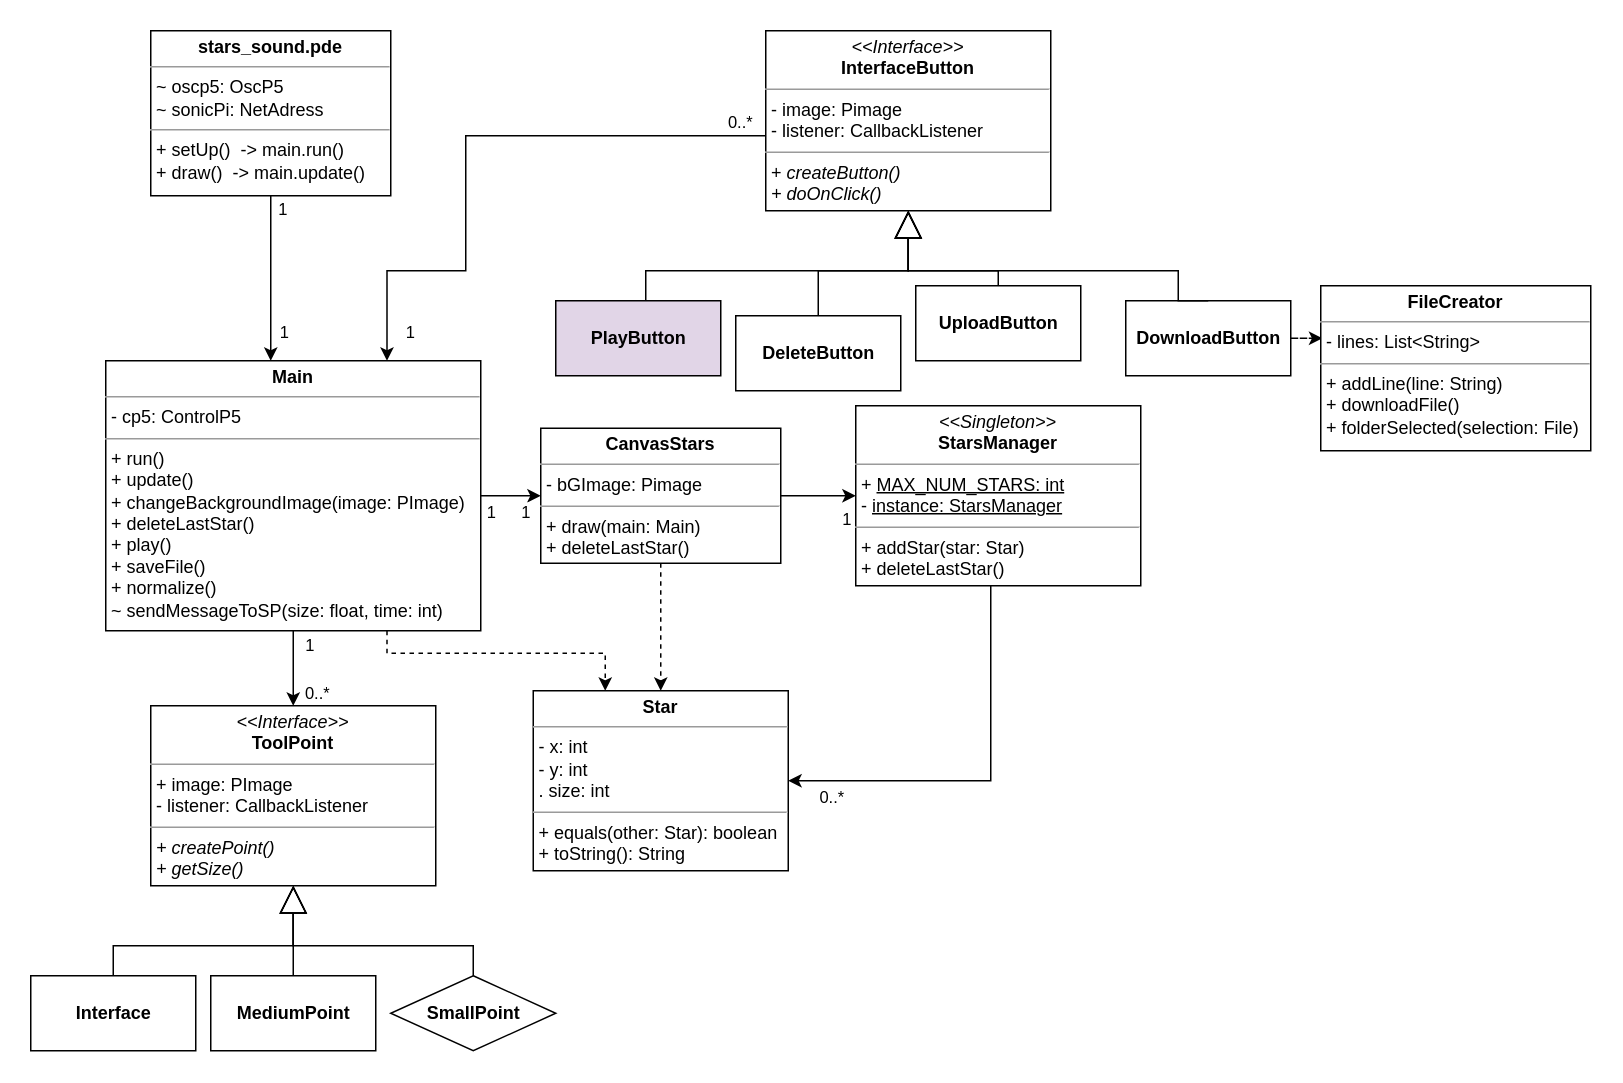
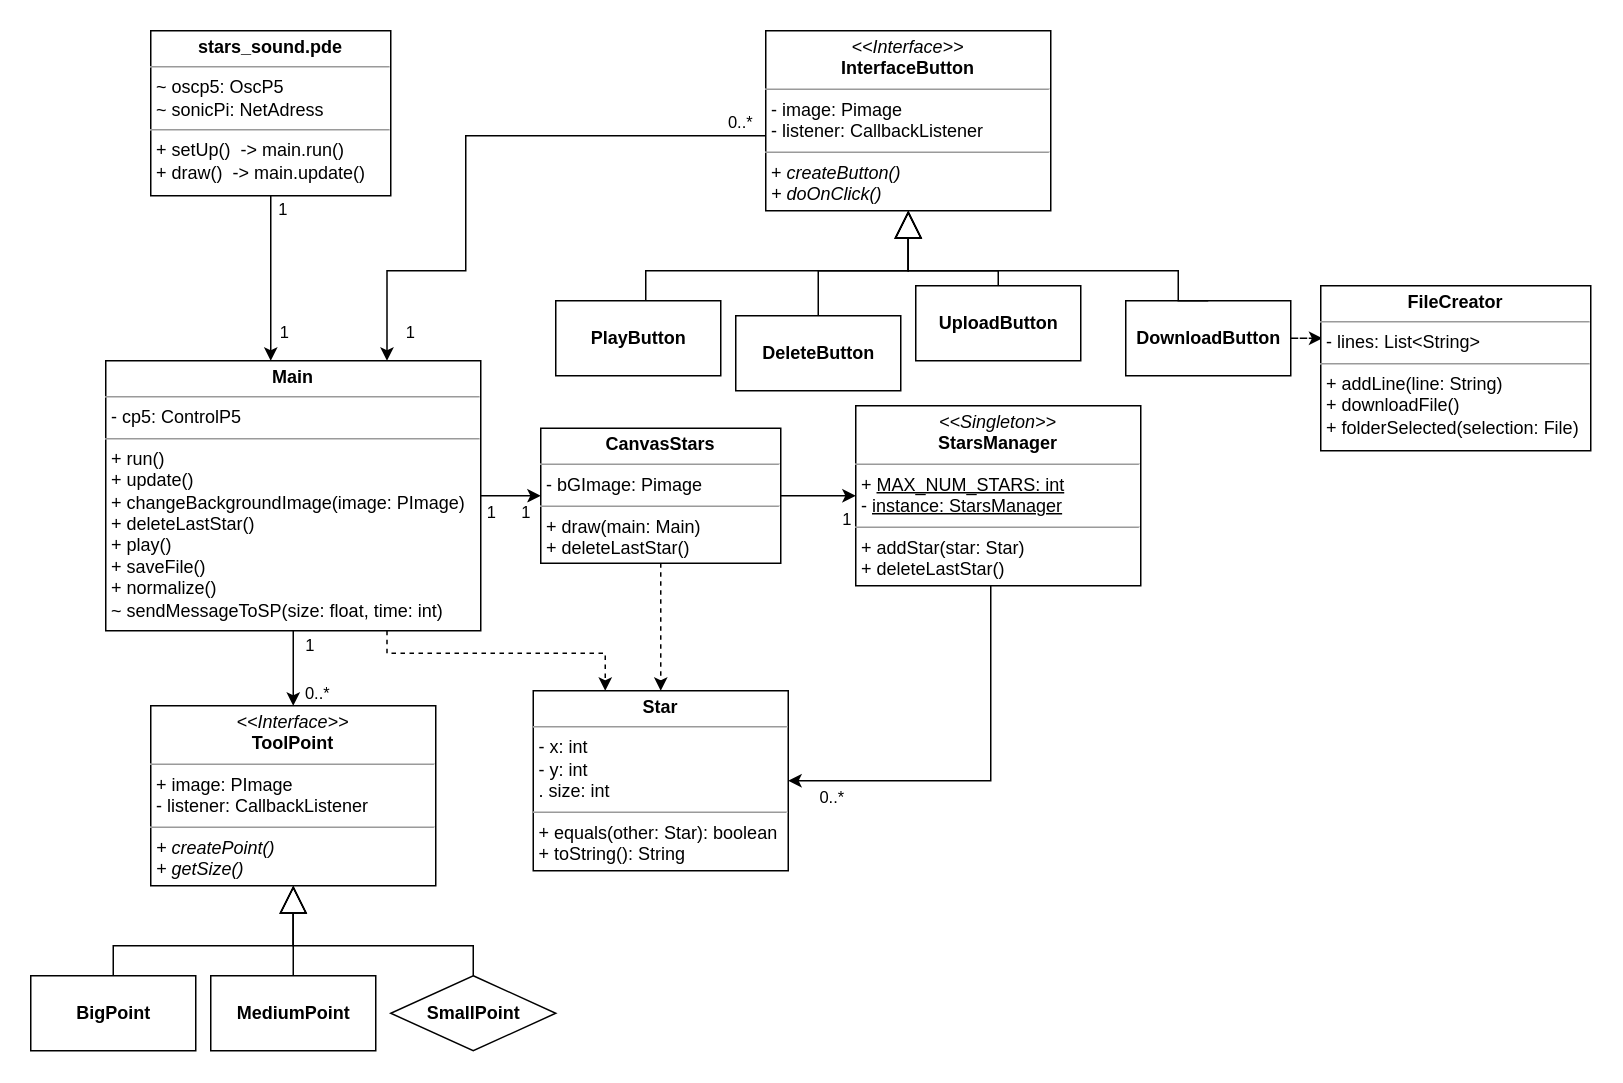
(638, 338) -> (638, 338)
(114, 1013) -> (114, 1013)
